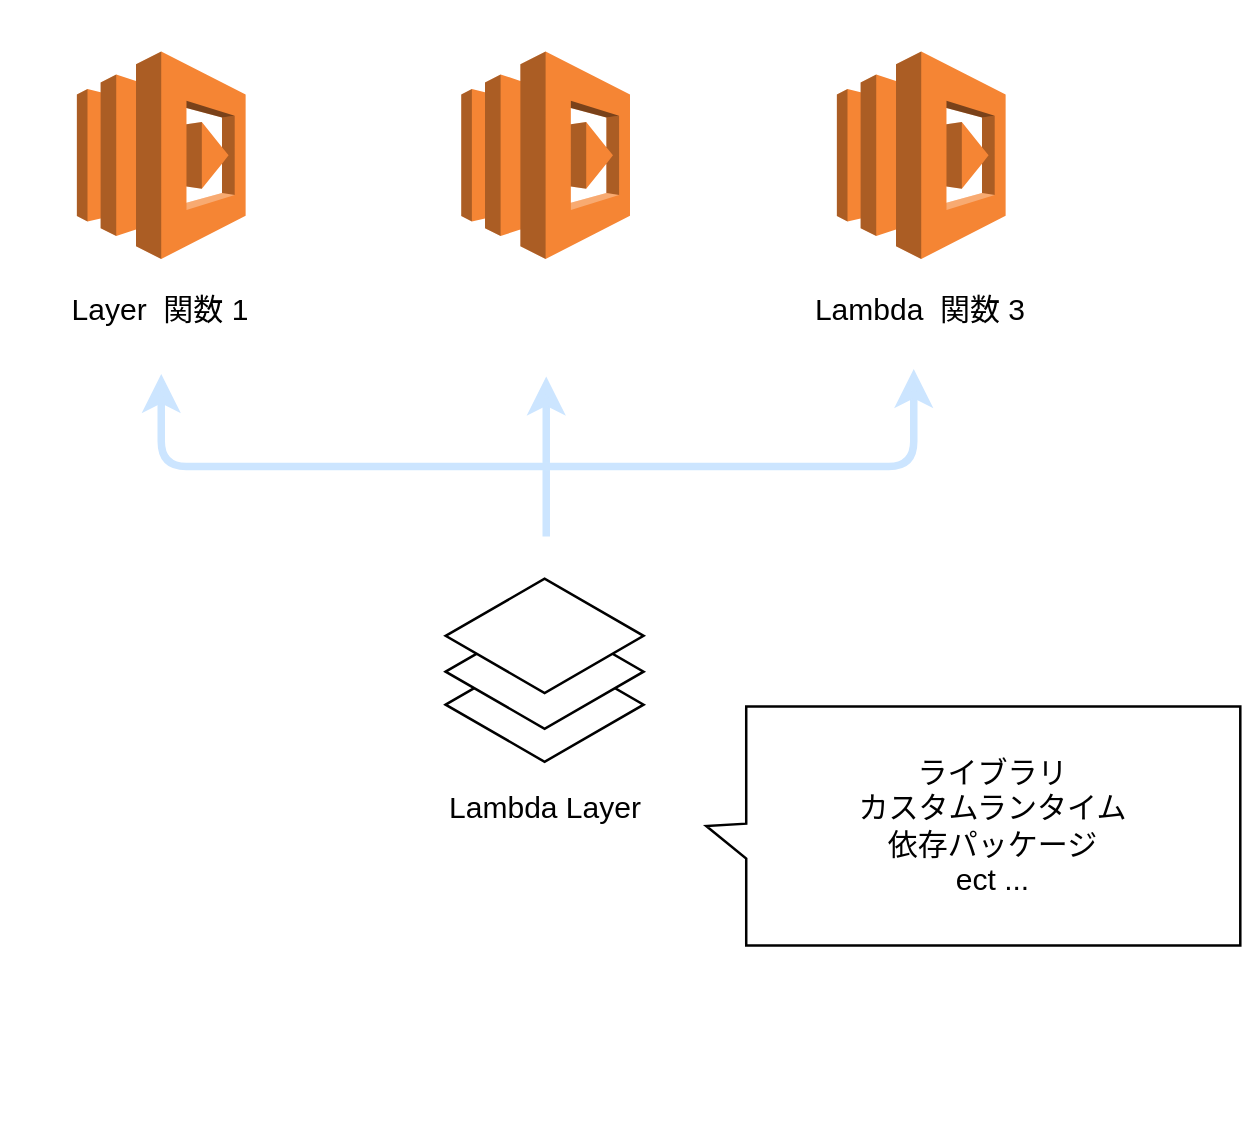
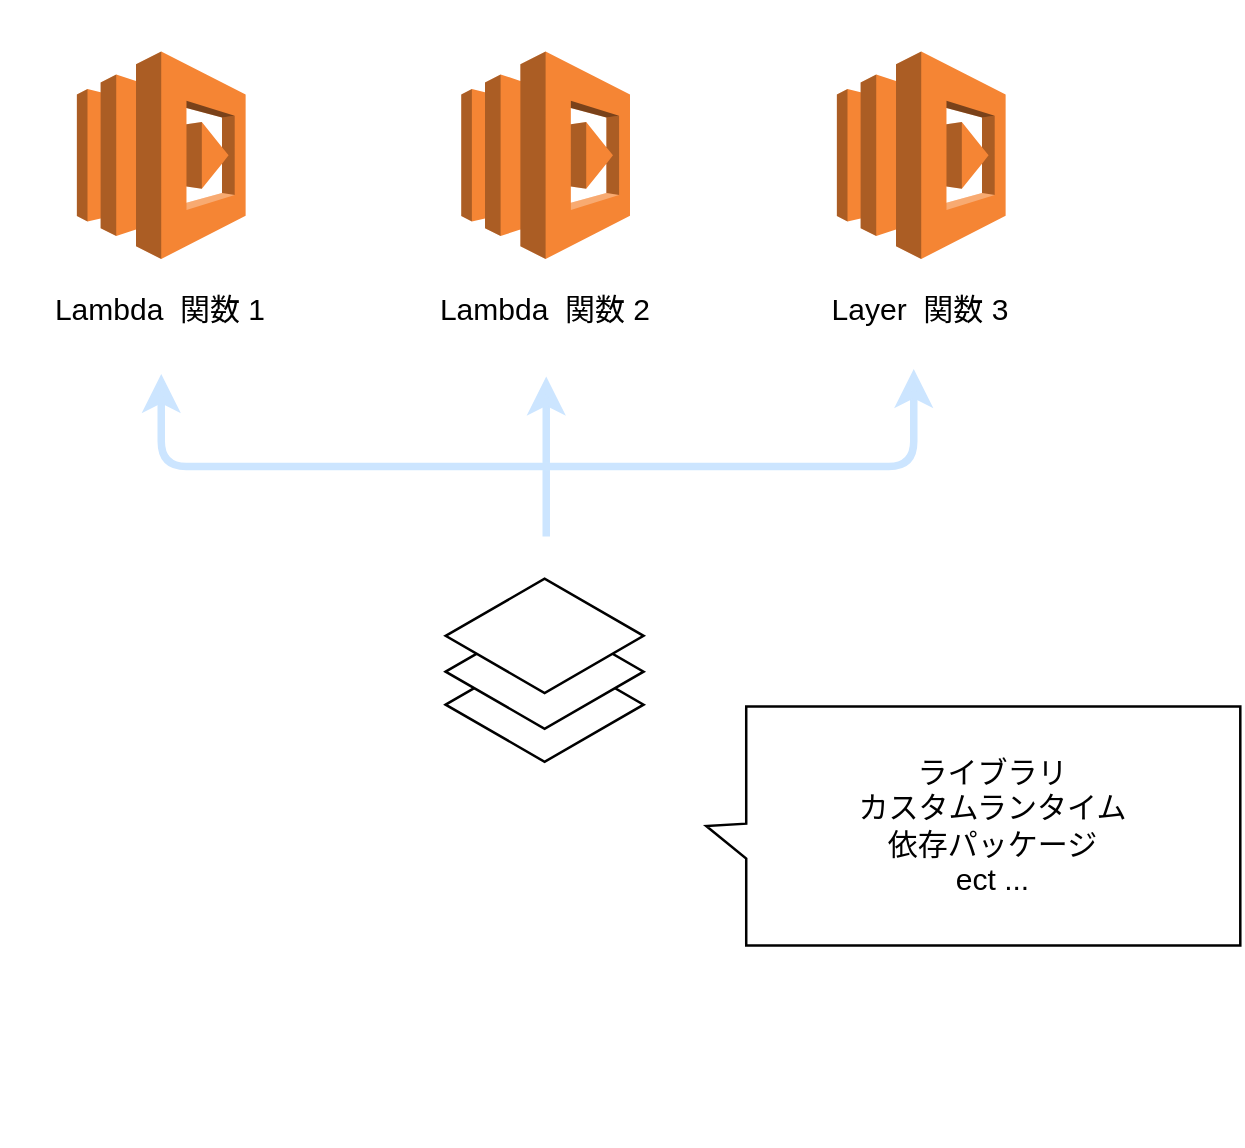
(161, 311) -> (161, 311)
none -> (546, 311)
(921, 311) -> (921, 311)
(546, 809) -> none
